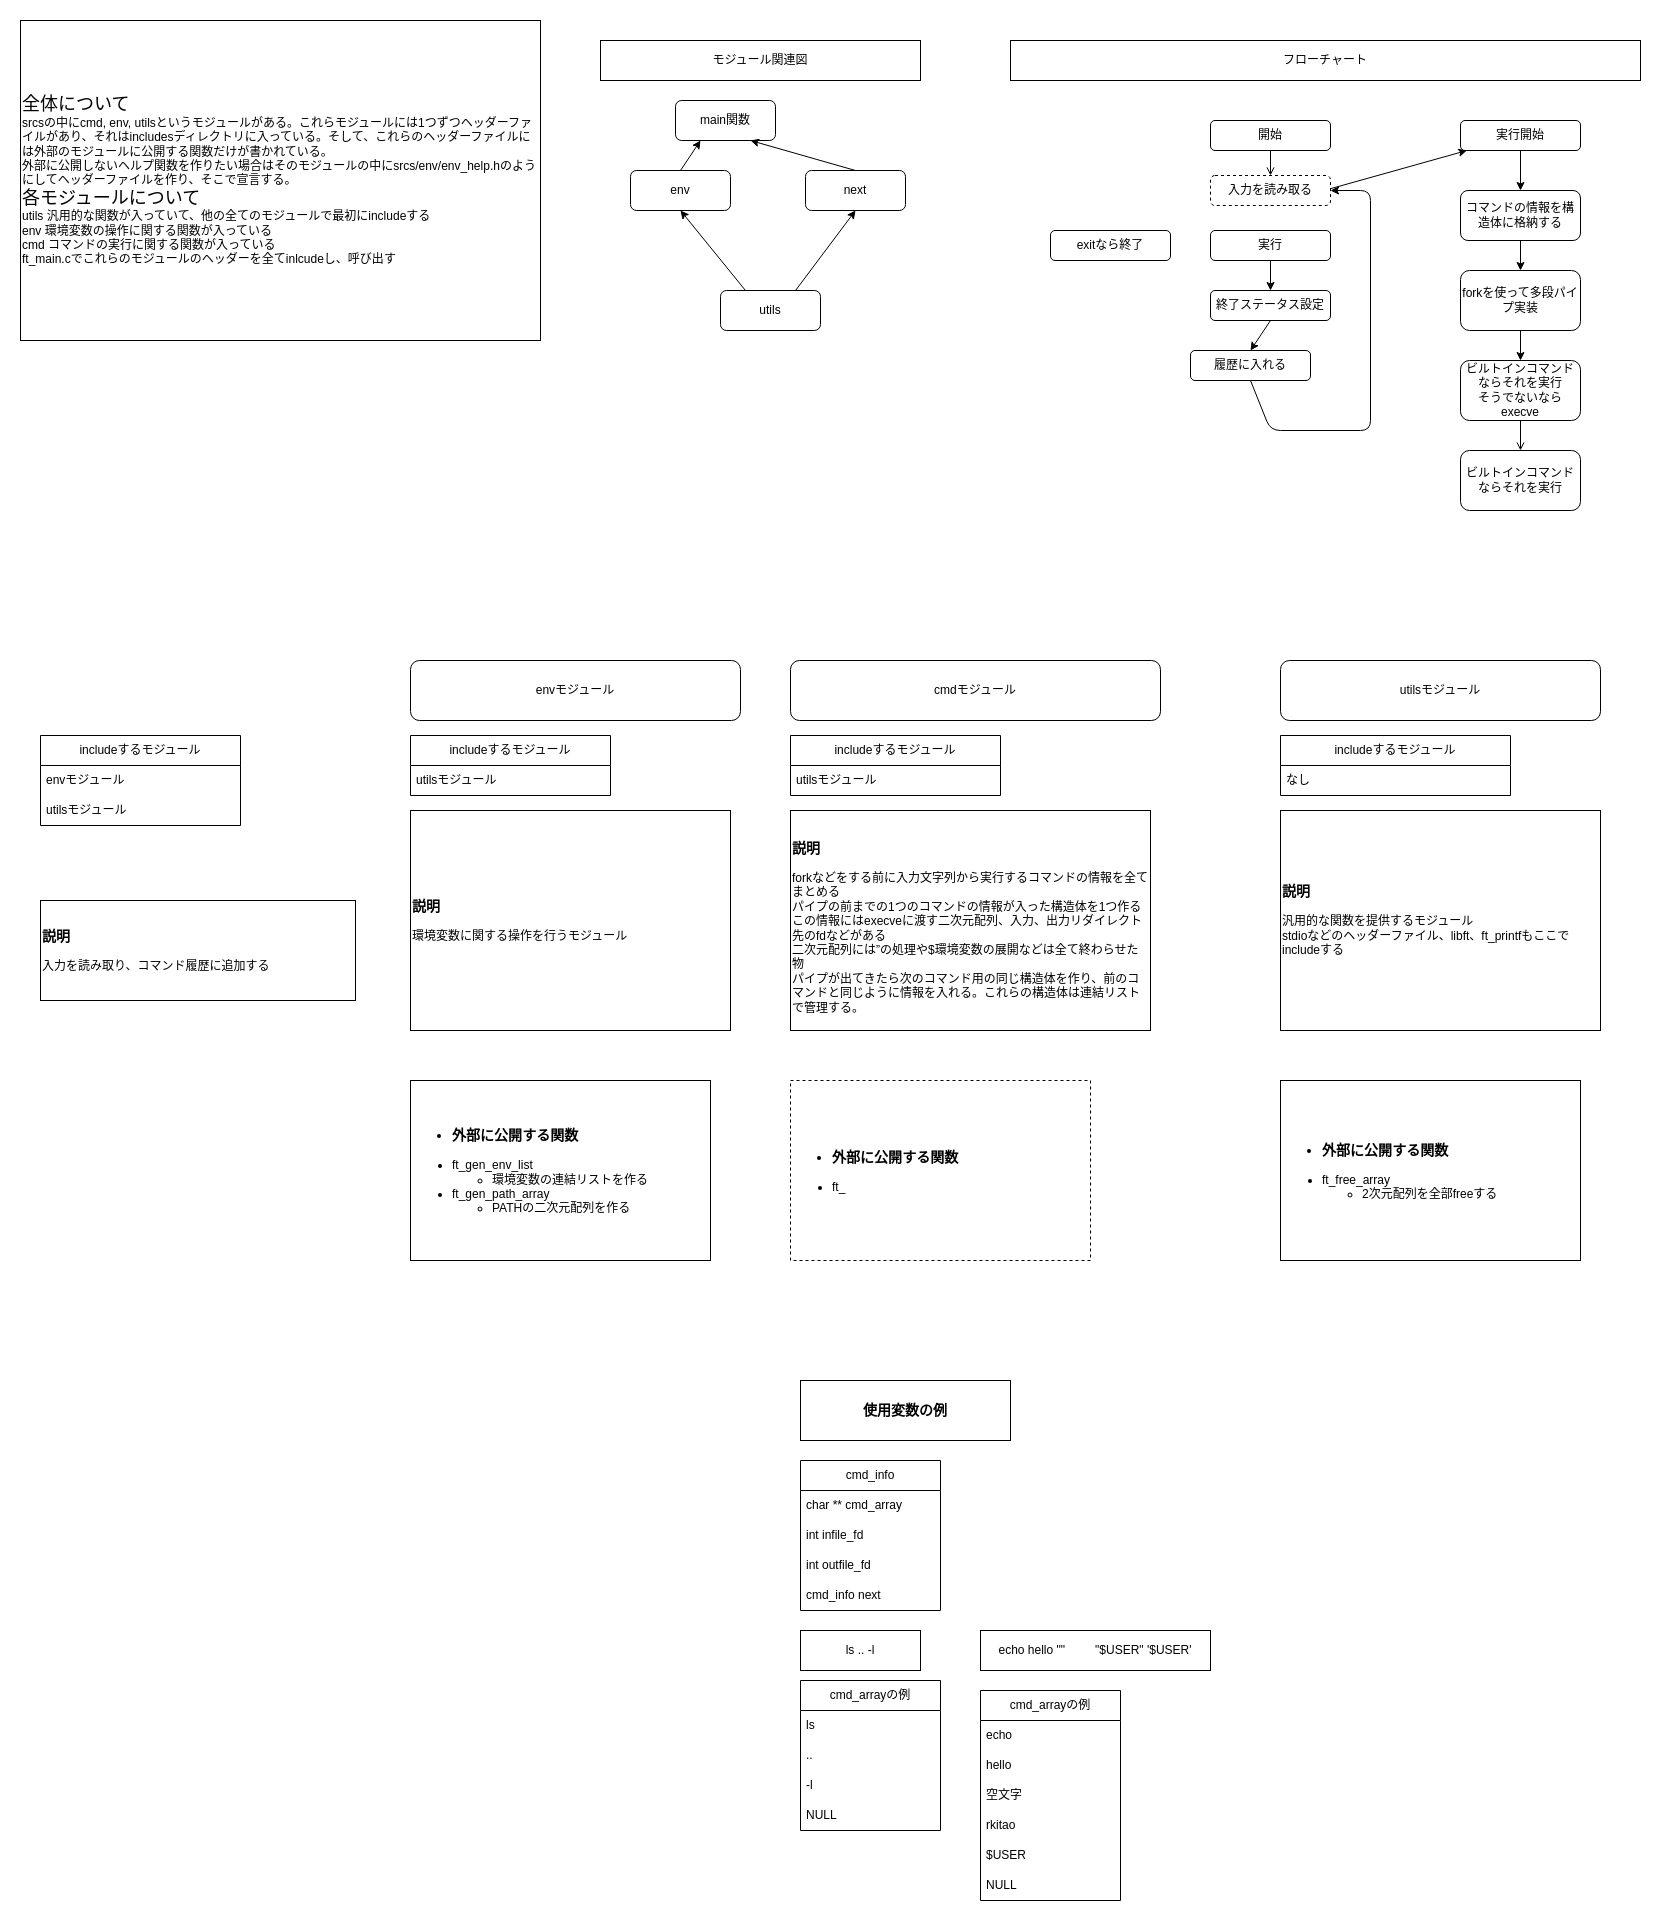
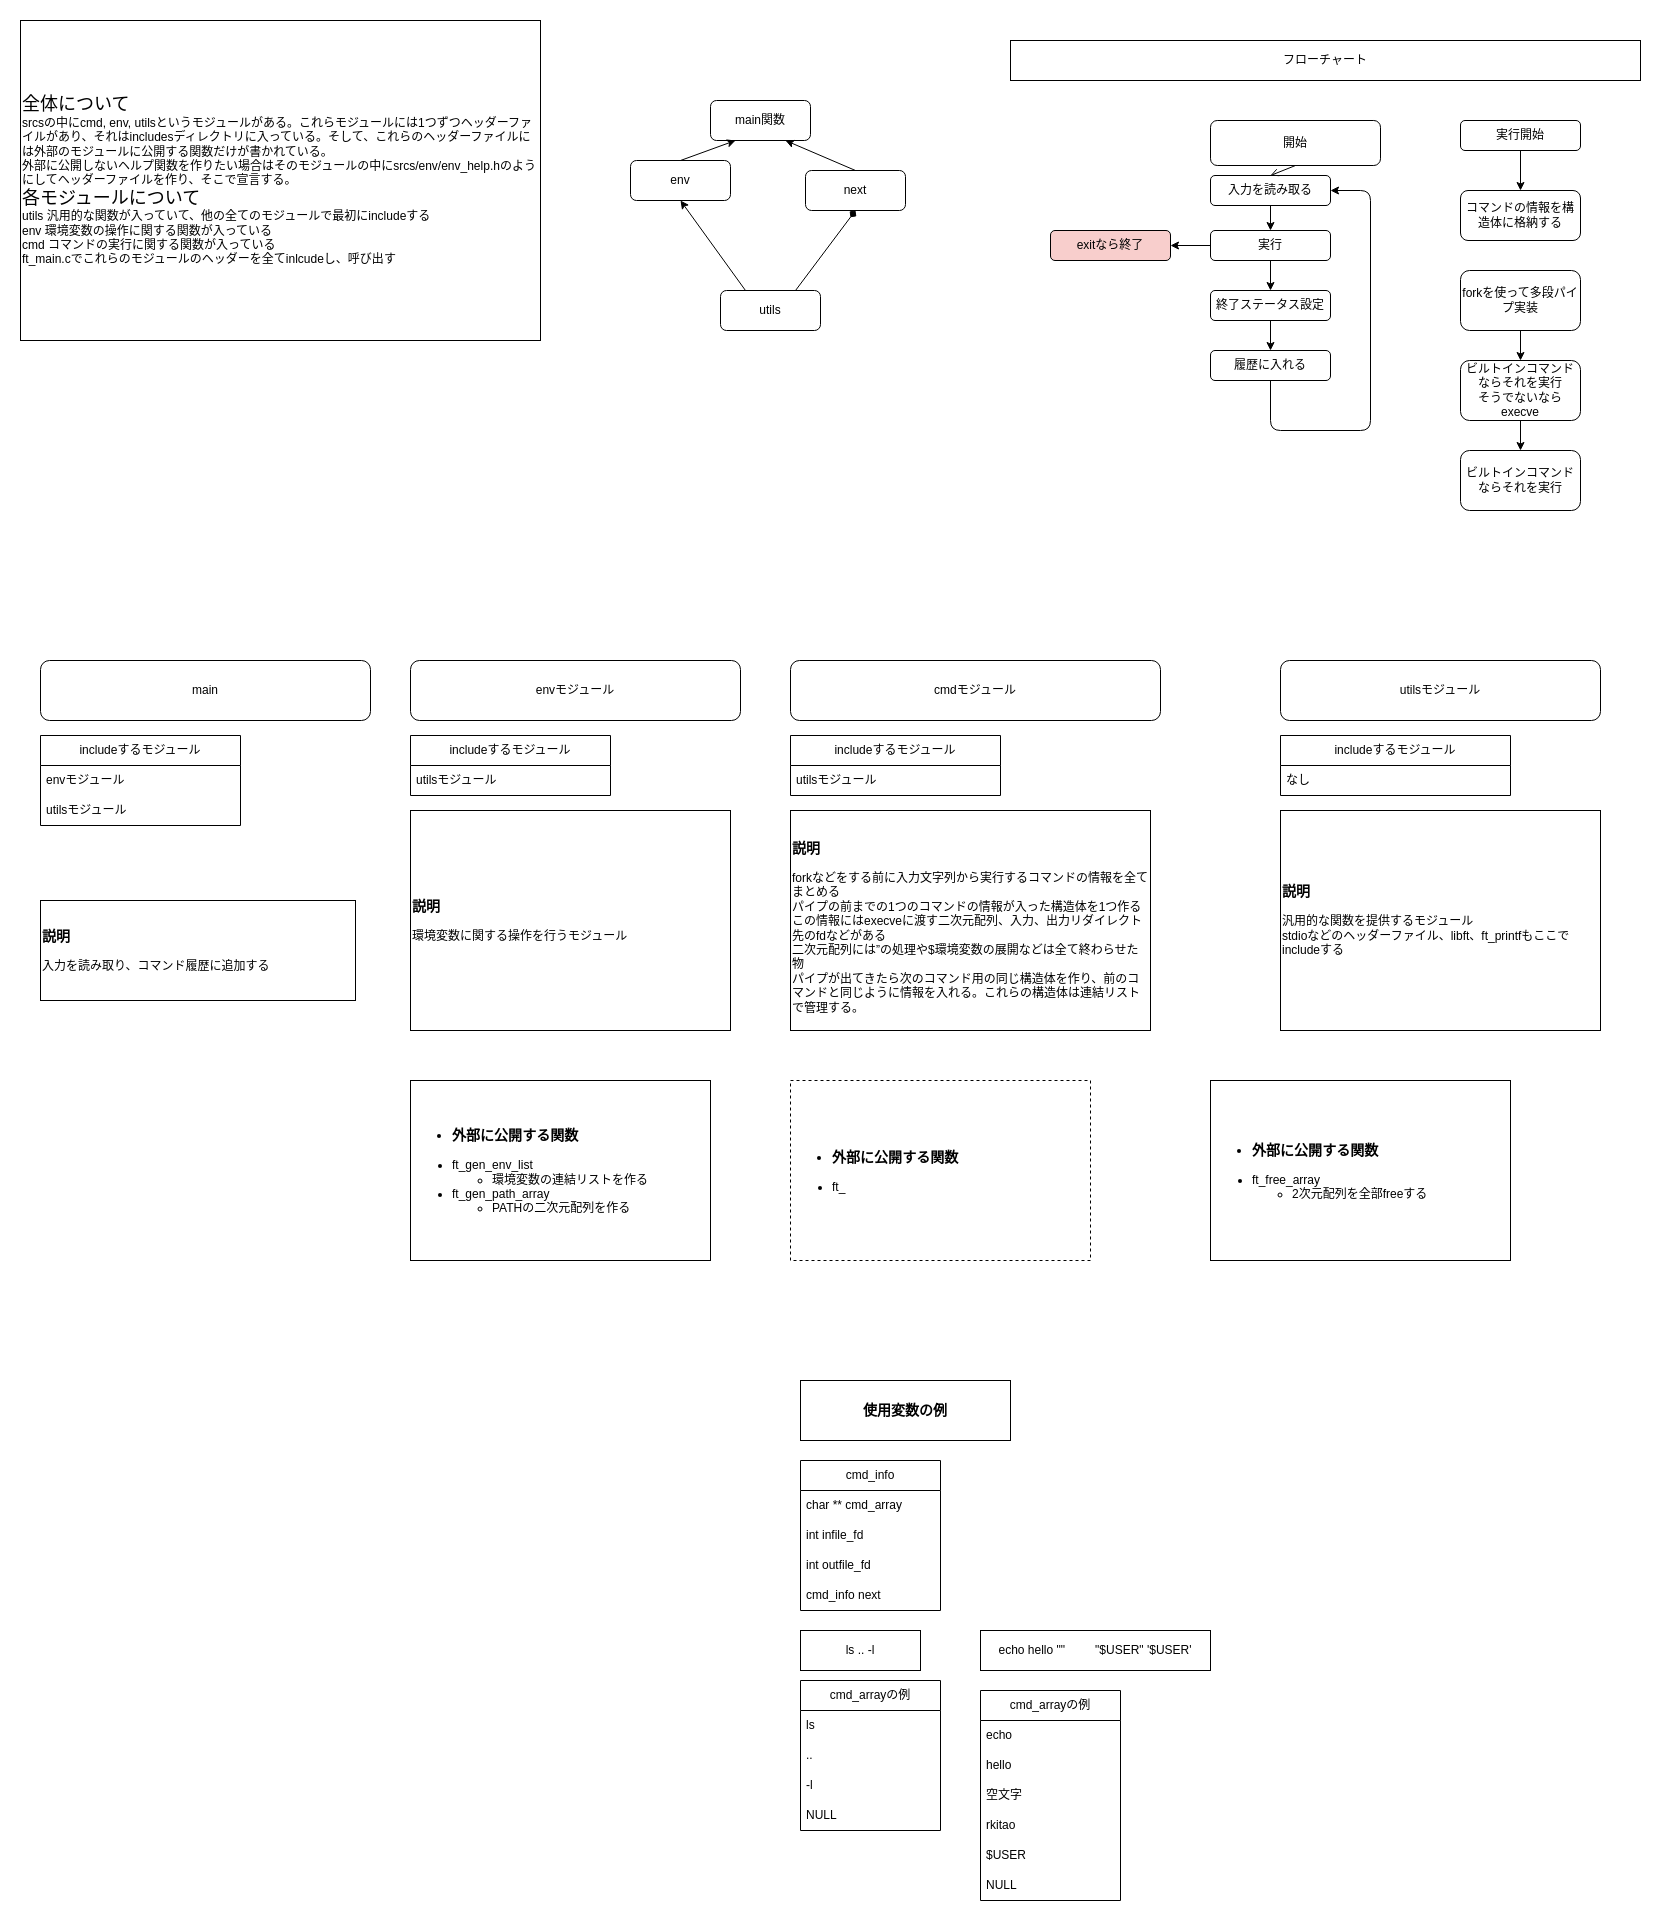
(761, 61) -> none
(726, 121) -> (761, 121)
(1271, 136) -> (1296, 143)
(1394, 171) -> (1271, 215)
(681, 191) -> (681, 181)
(1271, 191) -> (1271, 191)
(850, 217) -> (850, 217)
(1111, 246) -> (1111, 246)
none -> (1194, 246)
(1521, 252) -> none
(1251, 366) -> (1271, 366)
(1521, 444) -> (1521, 442)
none -> (206, 691)
(1431, 1171) -> (1361, 1171)
